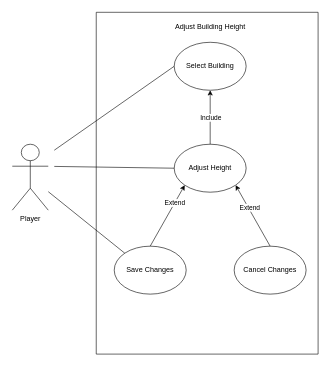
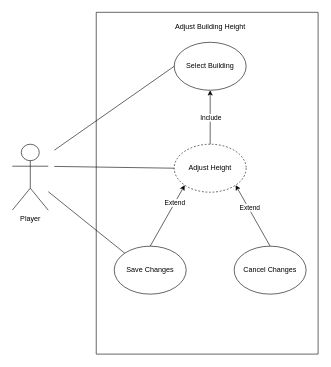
(210, 168) -> (210, 168)
